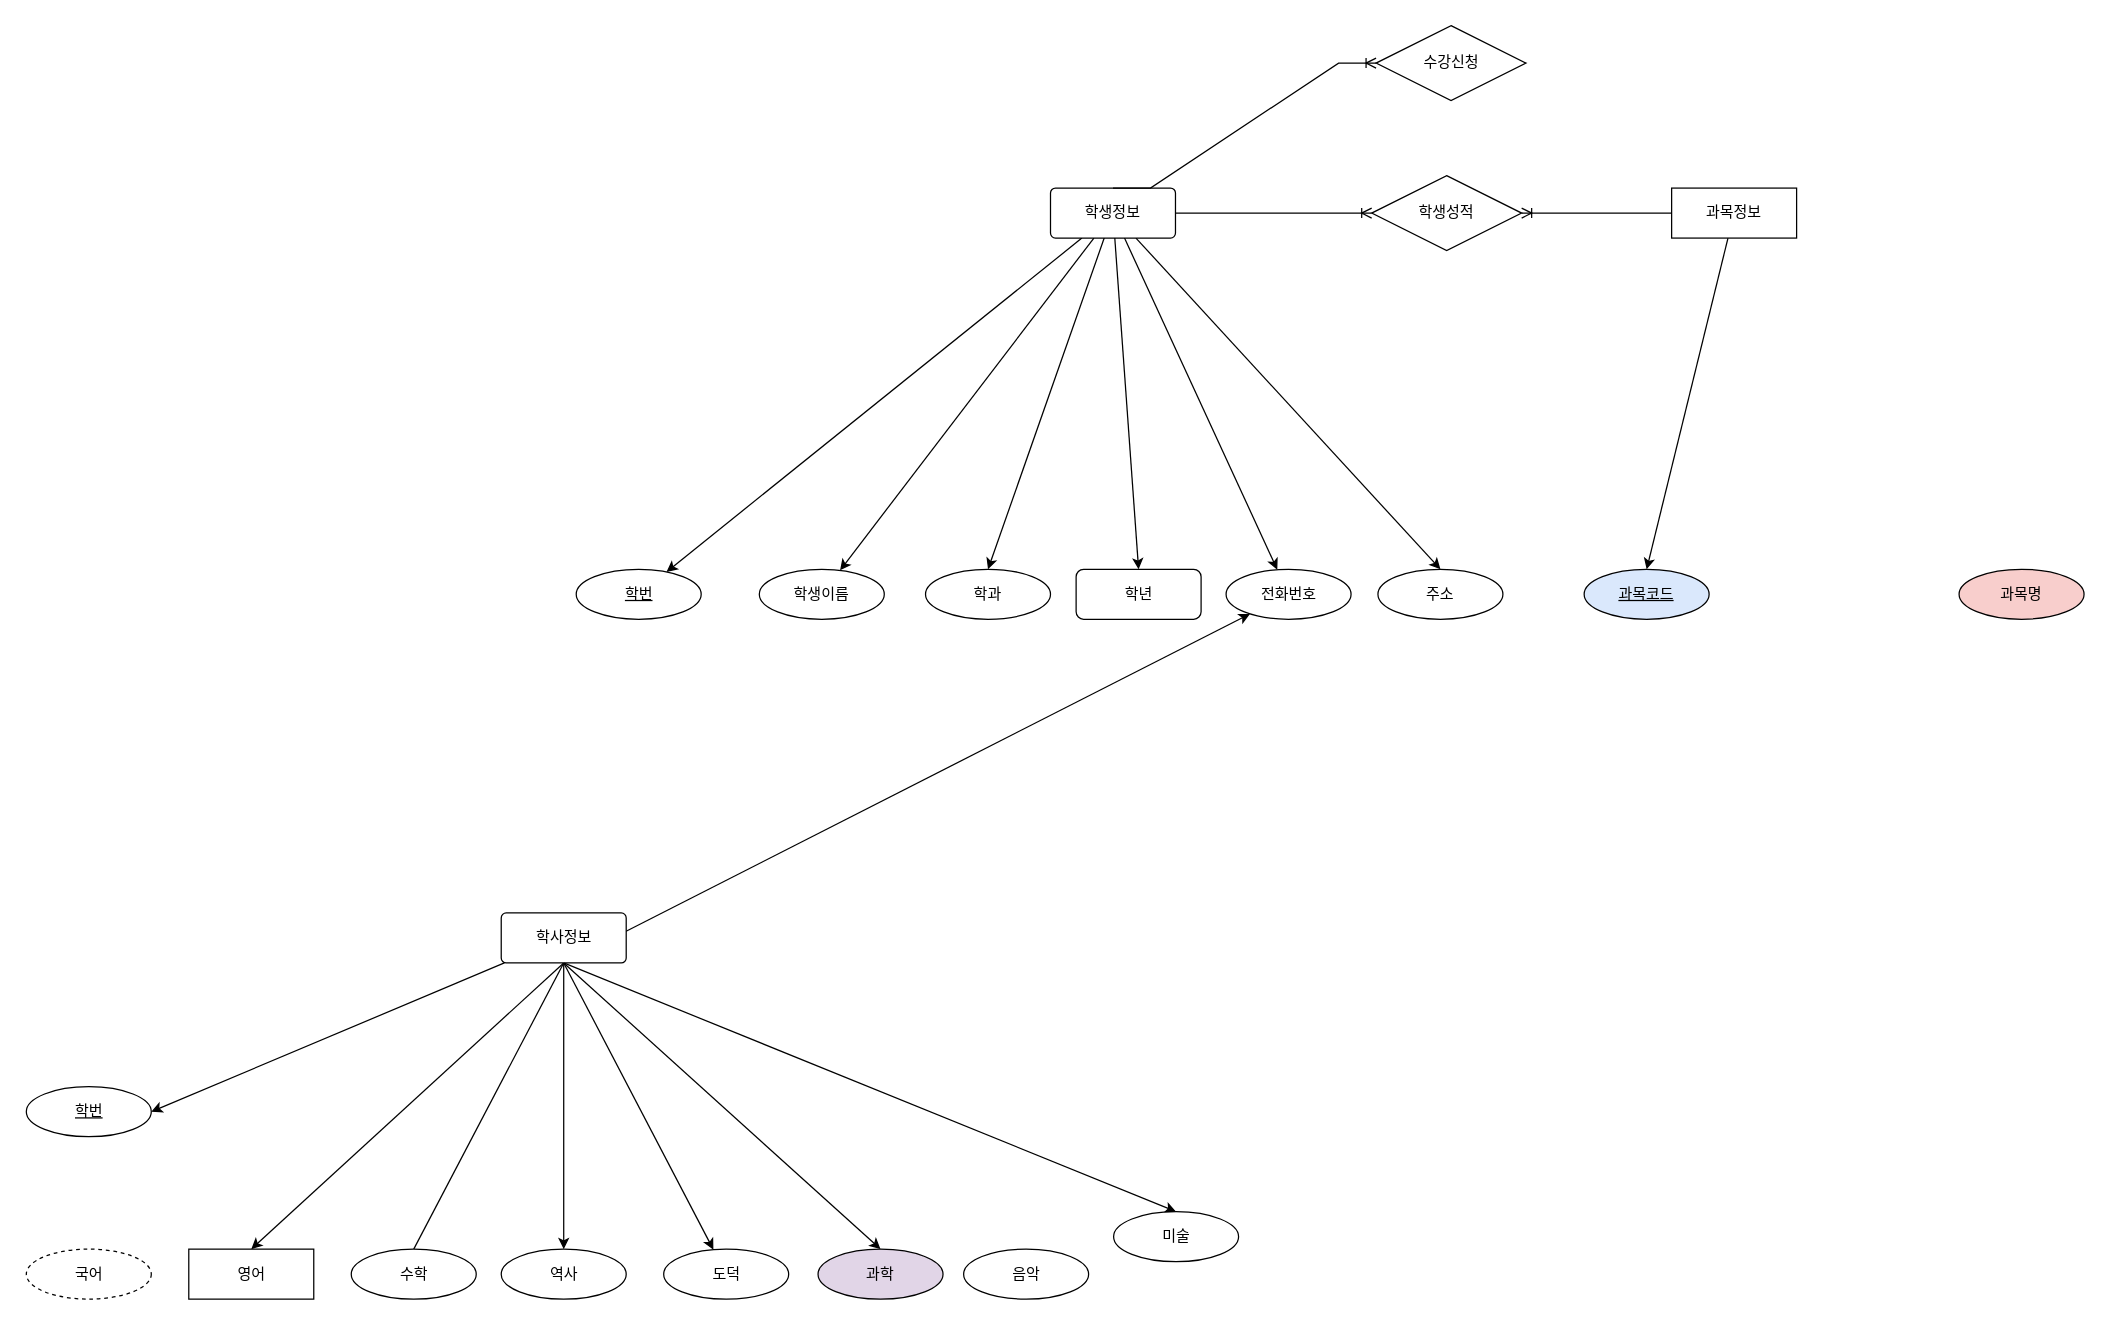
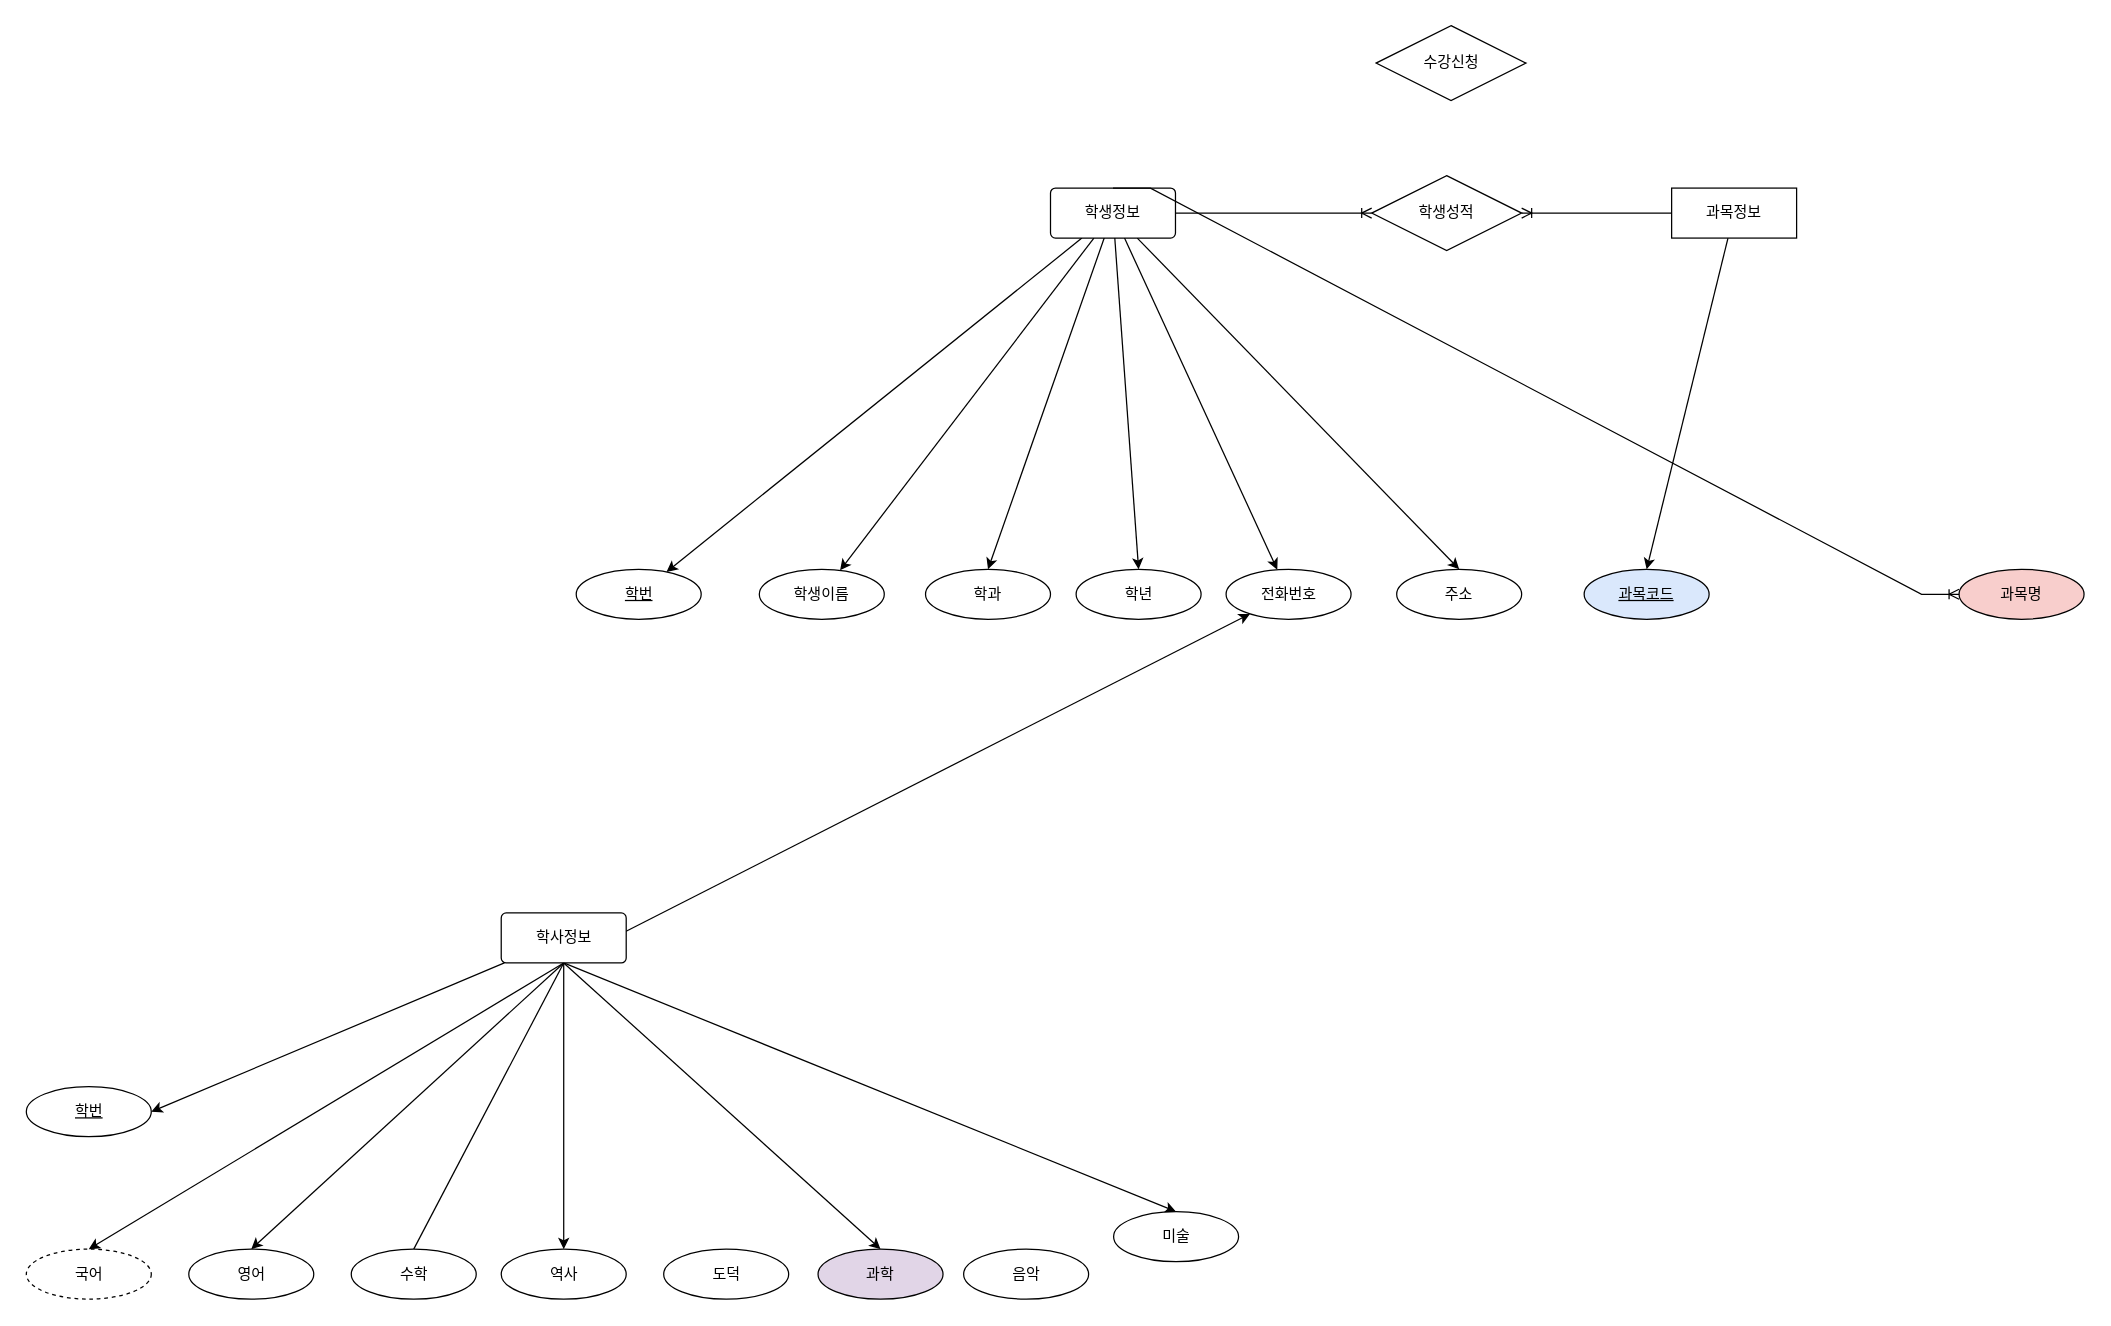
(1259, 116) -> (1578, 413)
(1139, 594) -> (1139, 594)
(1441, 594) -> (1459, 594)
(638, 1106) -> (325, 1107)
(251, 1274) -> (251, 1274)
